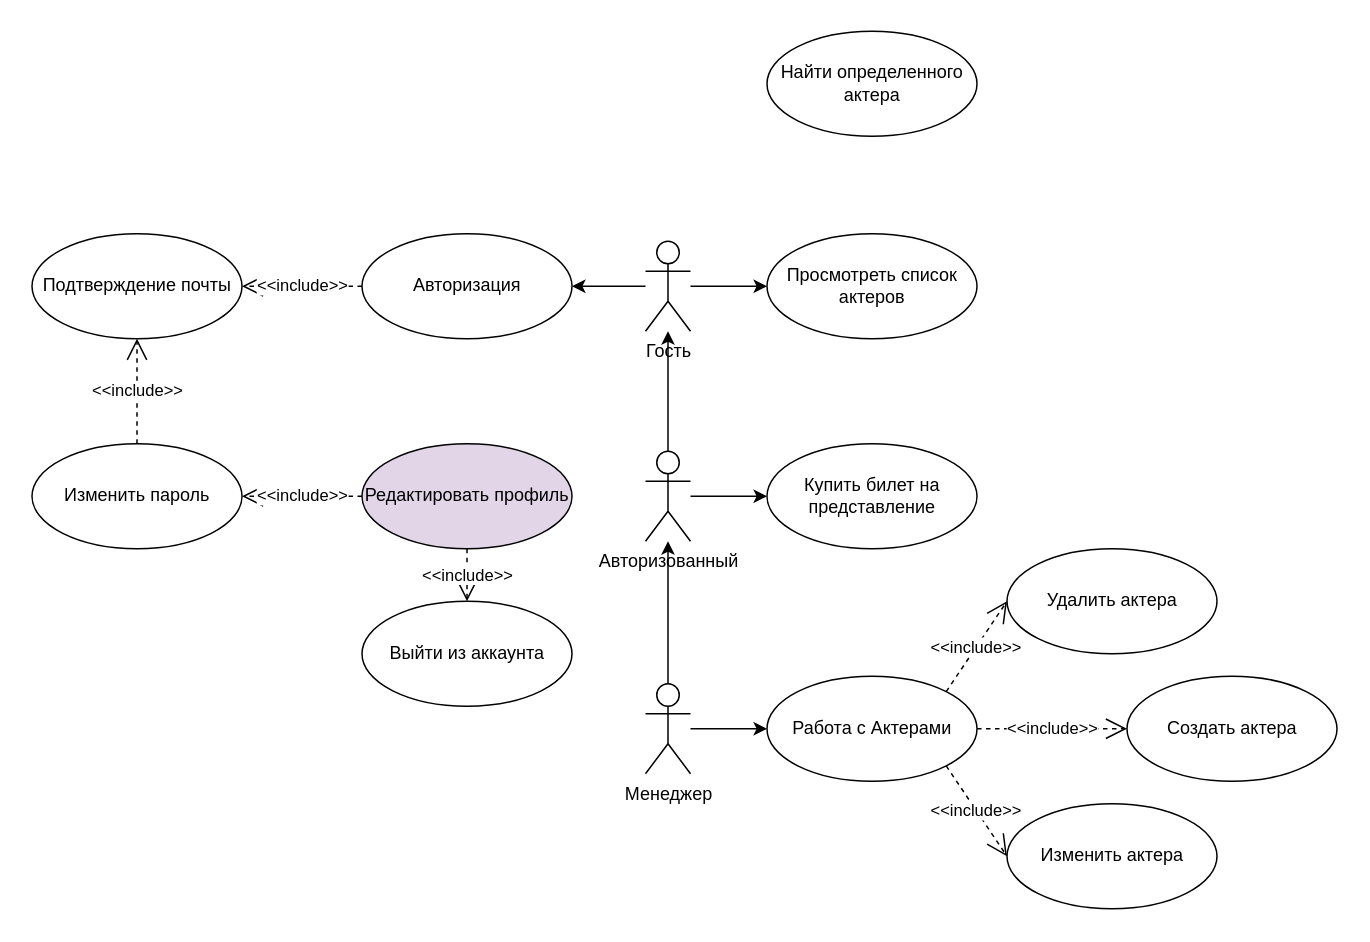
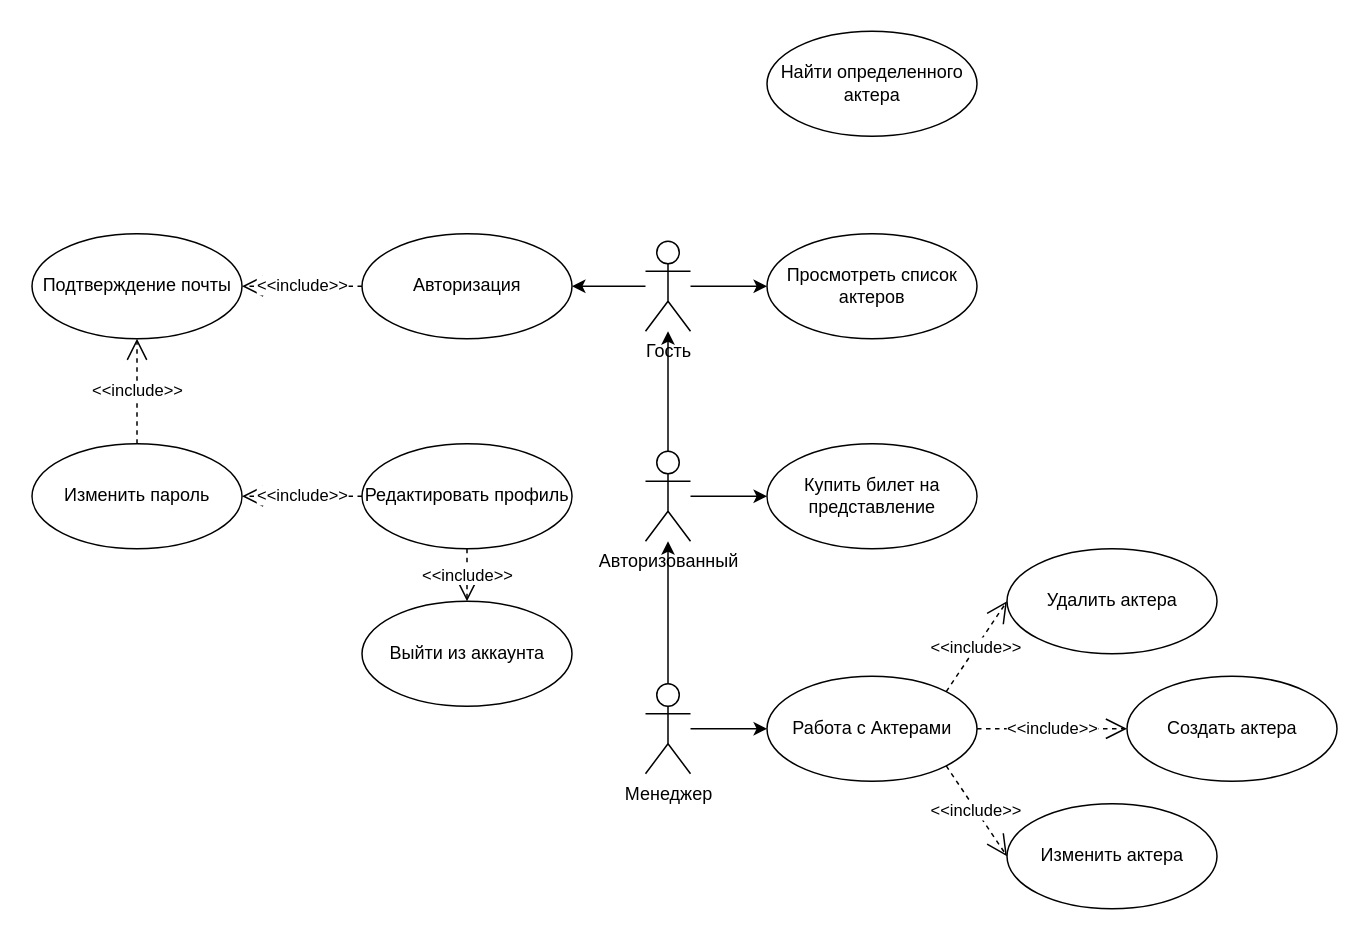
(467, 496) -> (467, 496)
